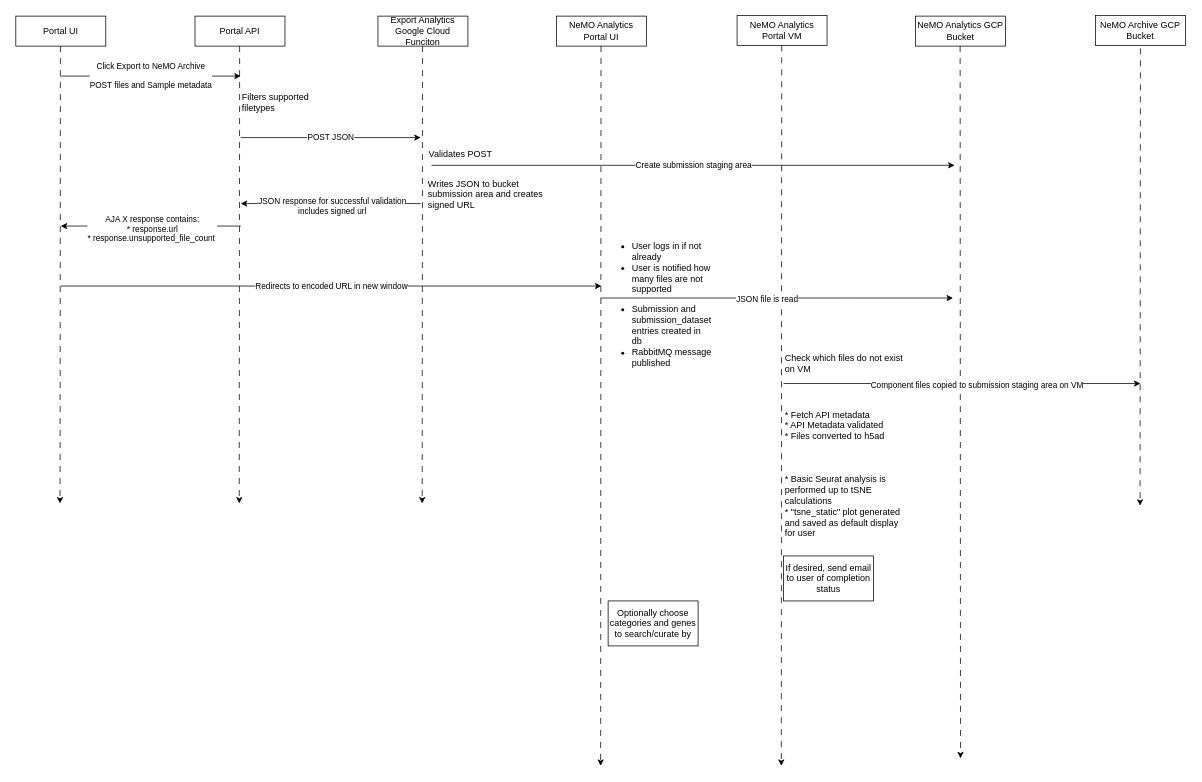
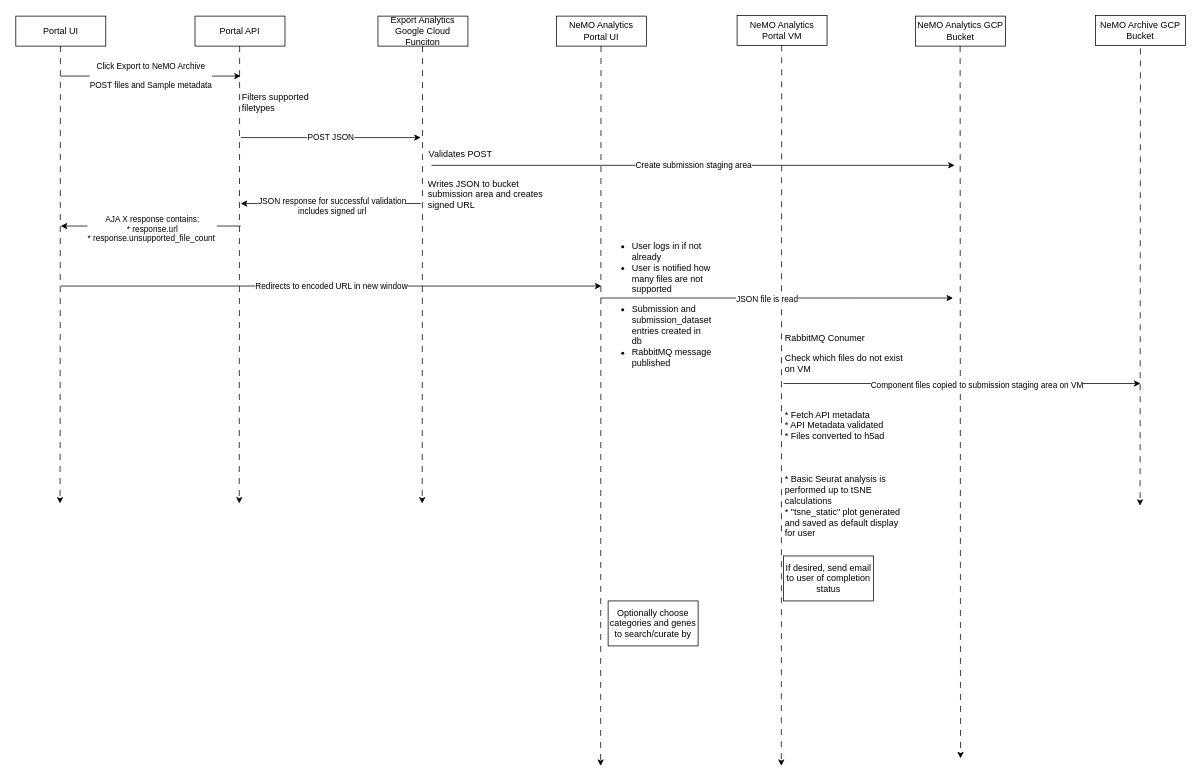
none -> (836, 339)
